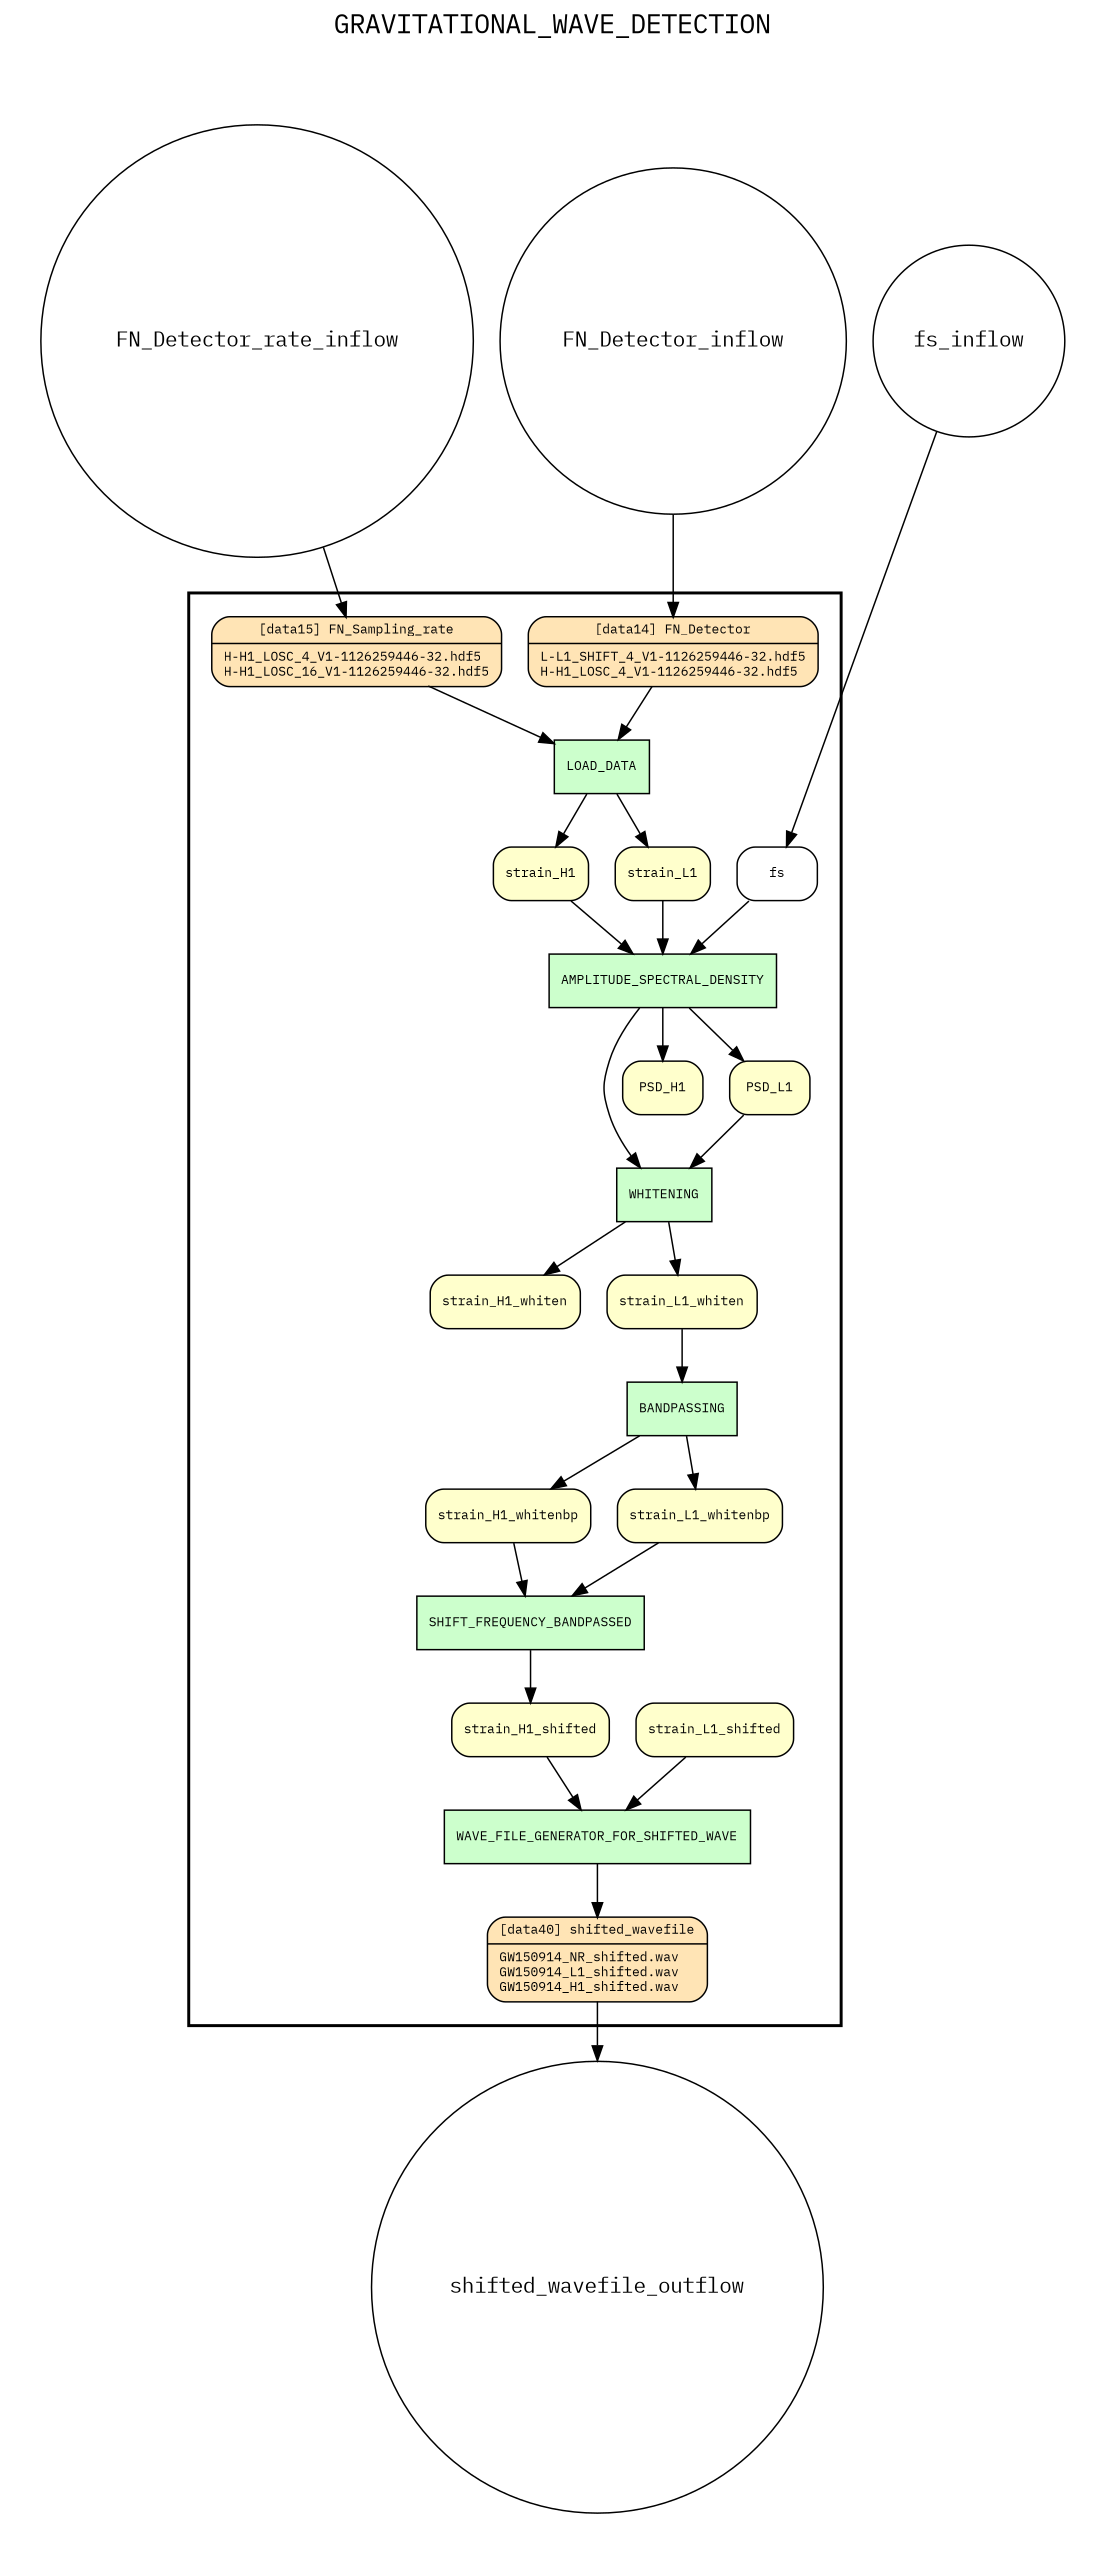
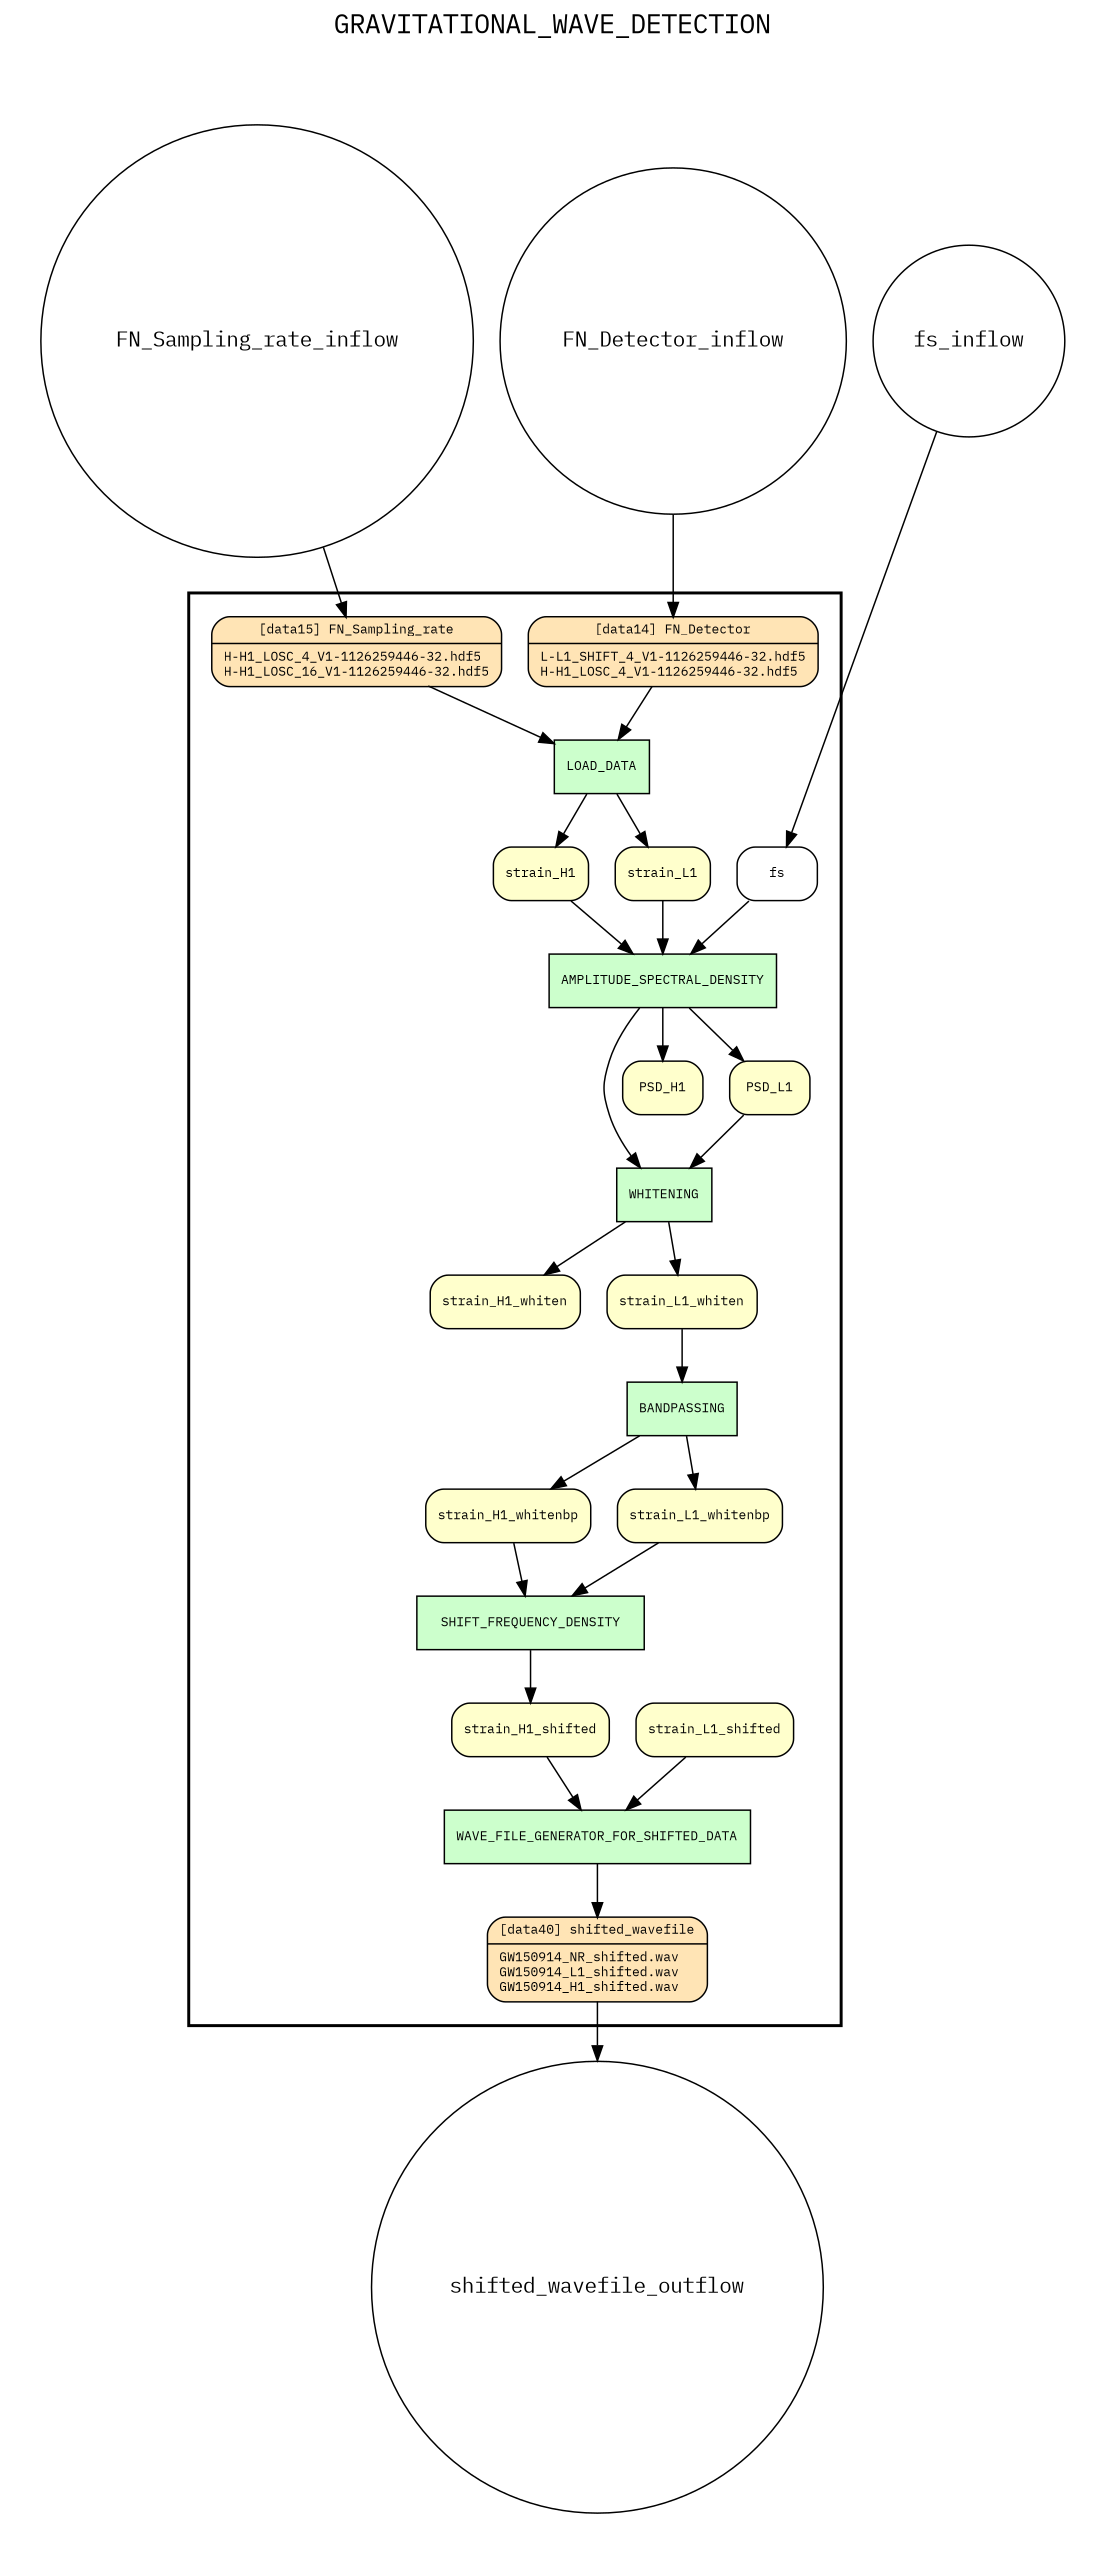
(257, 341) -> (257, 341)
(531, 1623) -> (531, 1623)
(597, 1837) -> (597, 1837)
